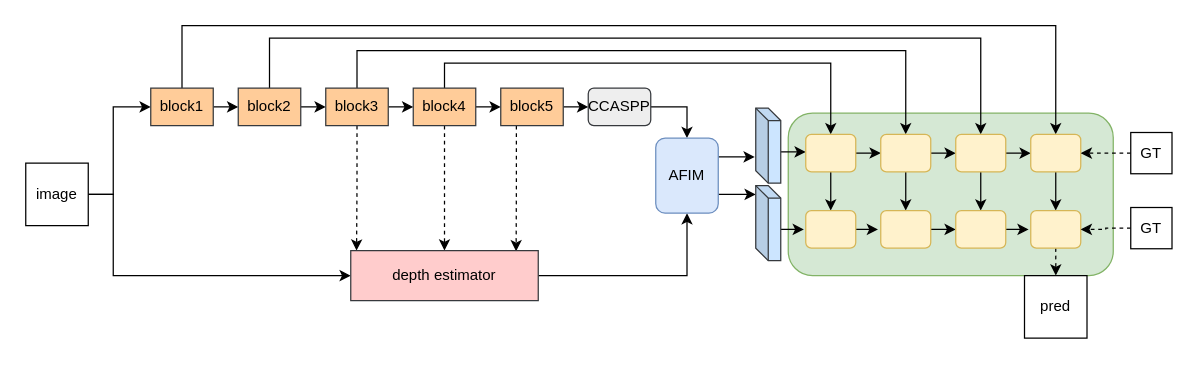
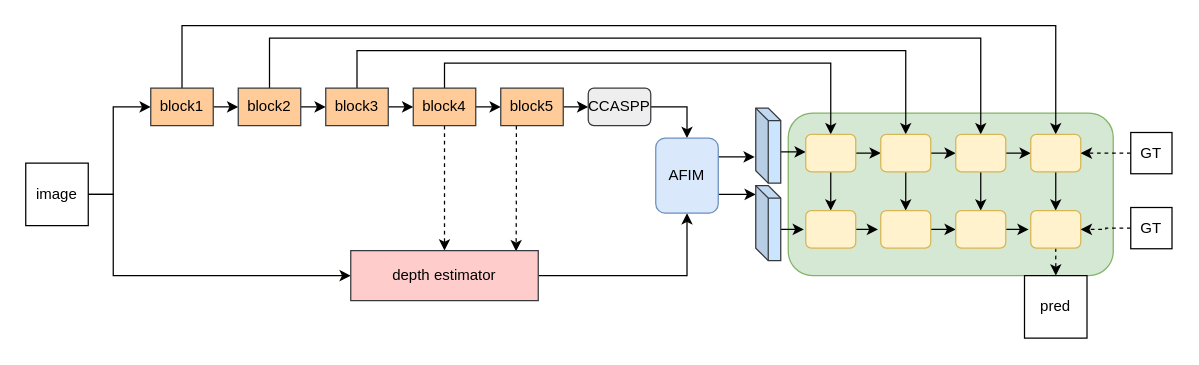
(357, 184) -> none
